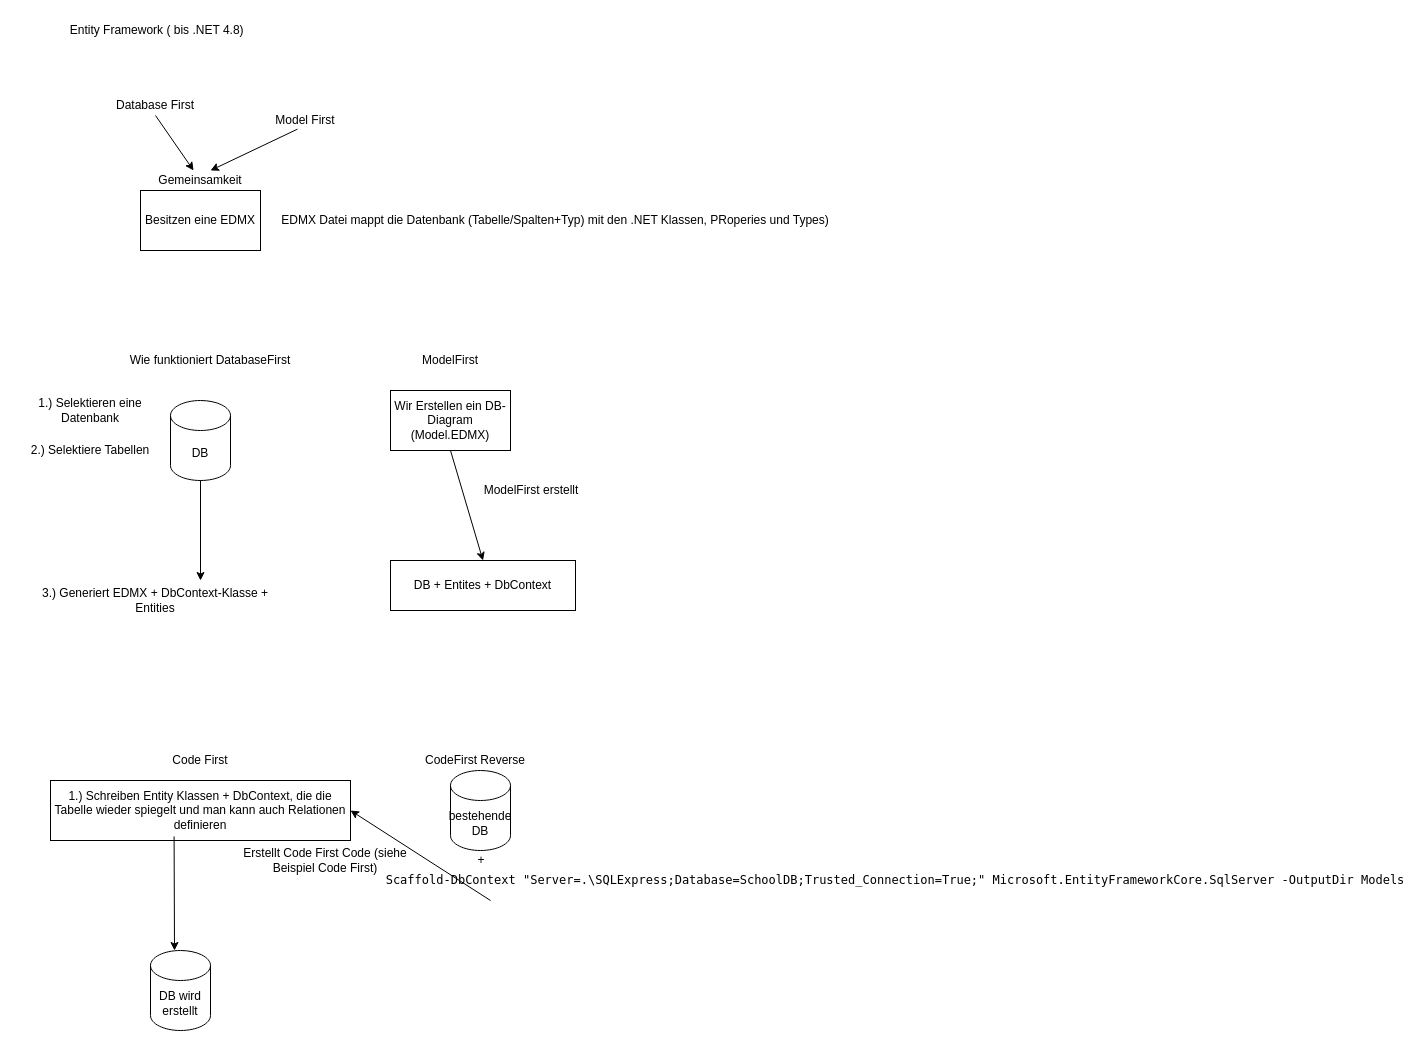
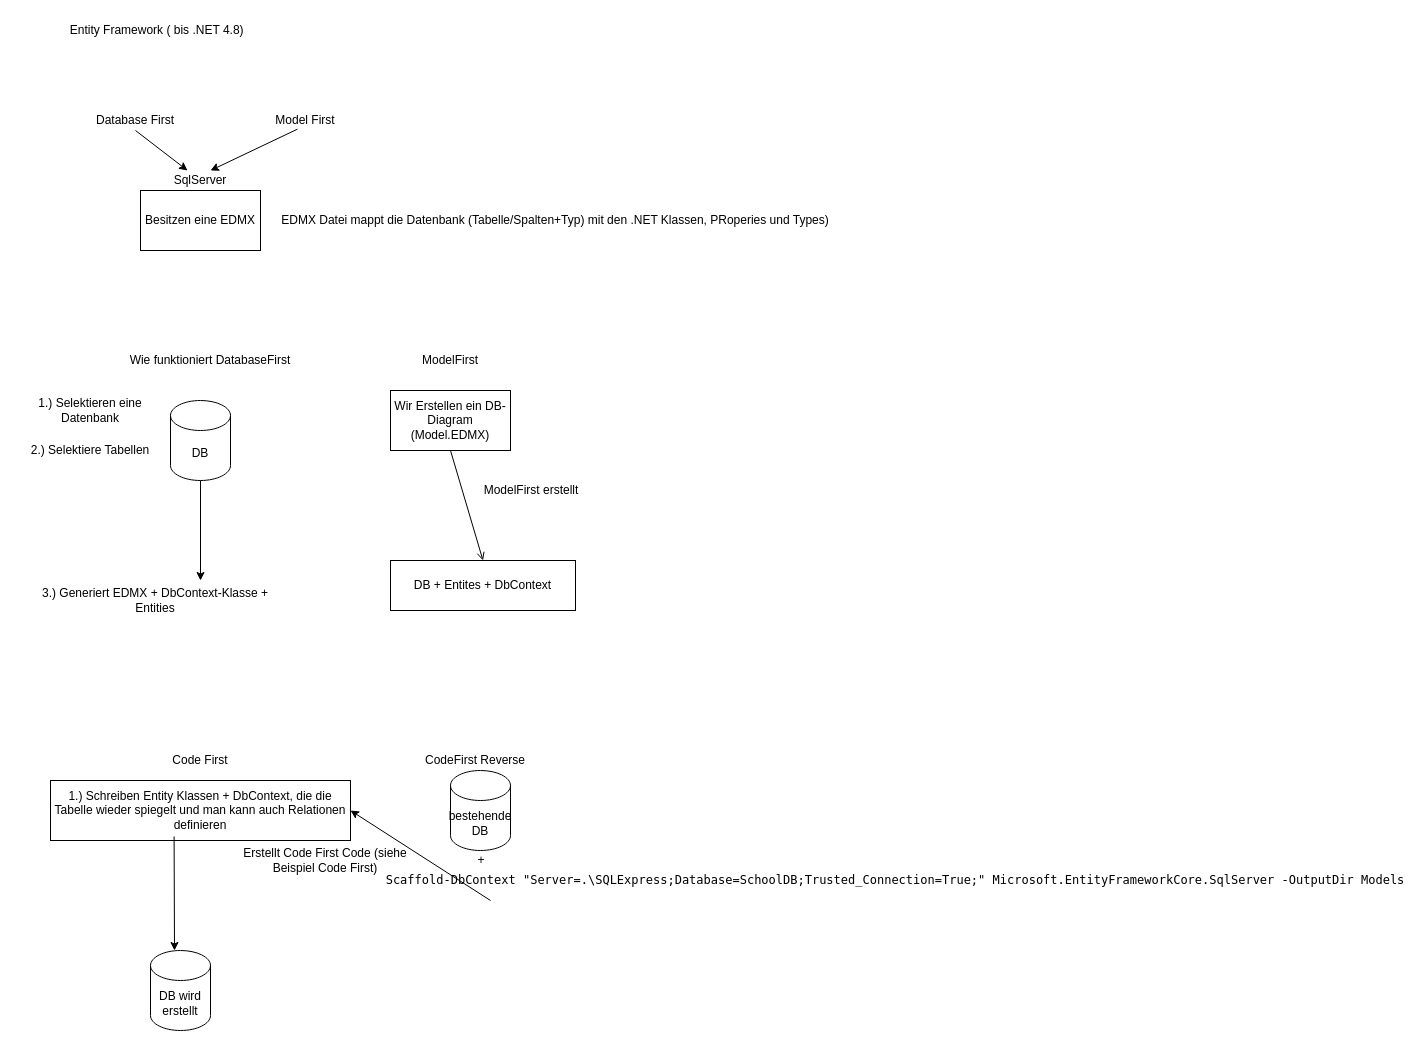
(156, 106) -> (136, 121)
(201, 181) -> (201, 181)
(481, 552) -> (481, 555)
